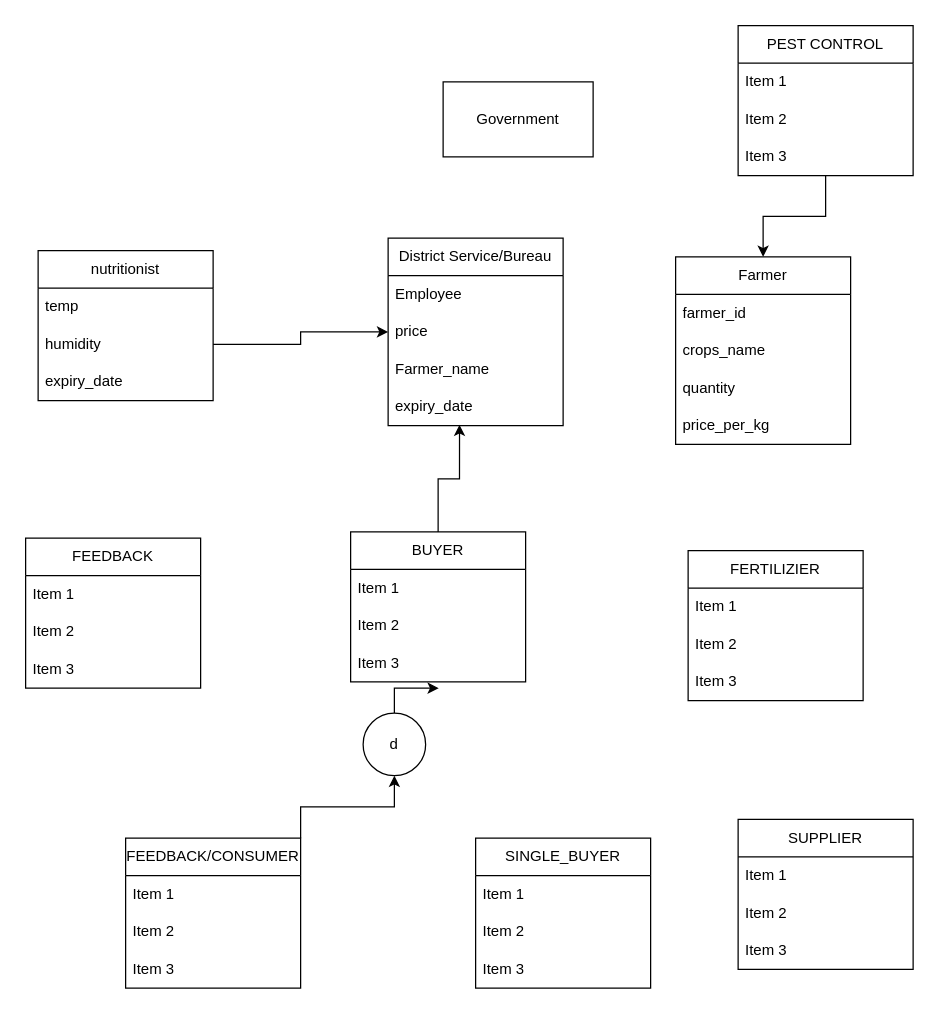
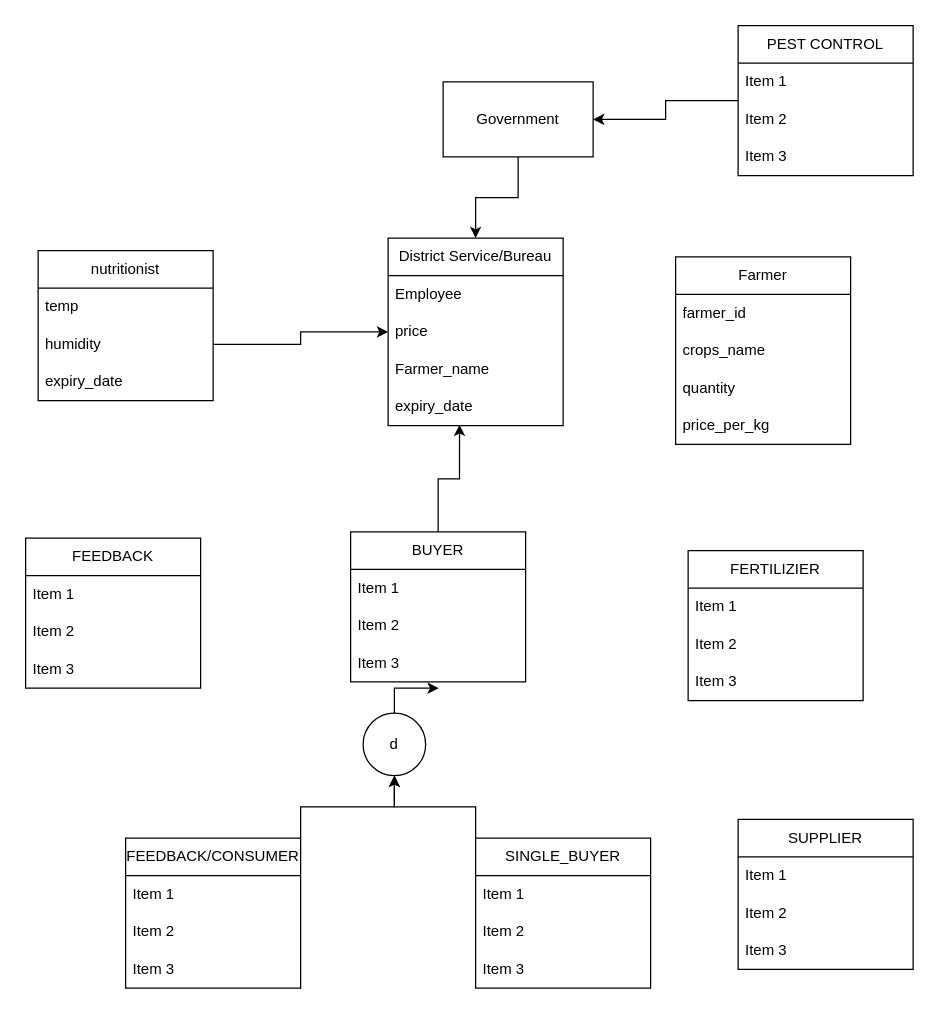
none -> (501, 198)
(797, 216) -> (666, 107)
none -> (452, 807)
